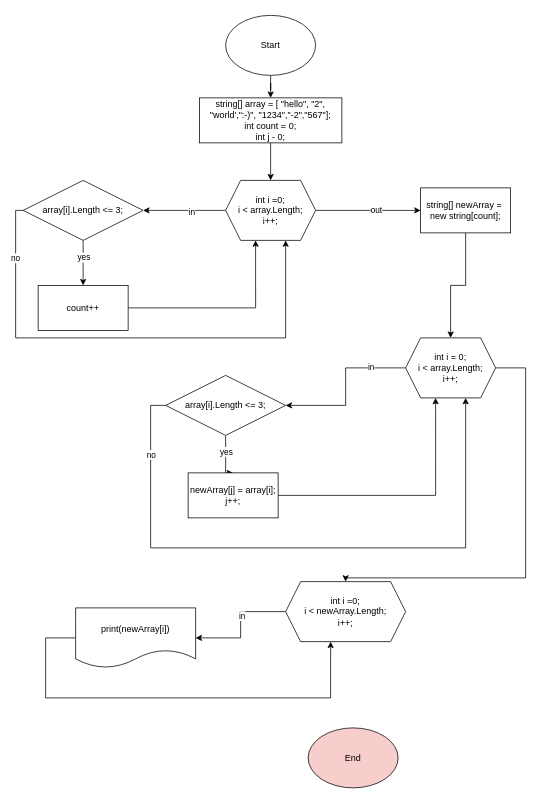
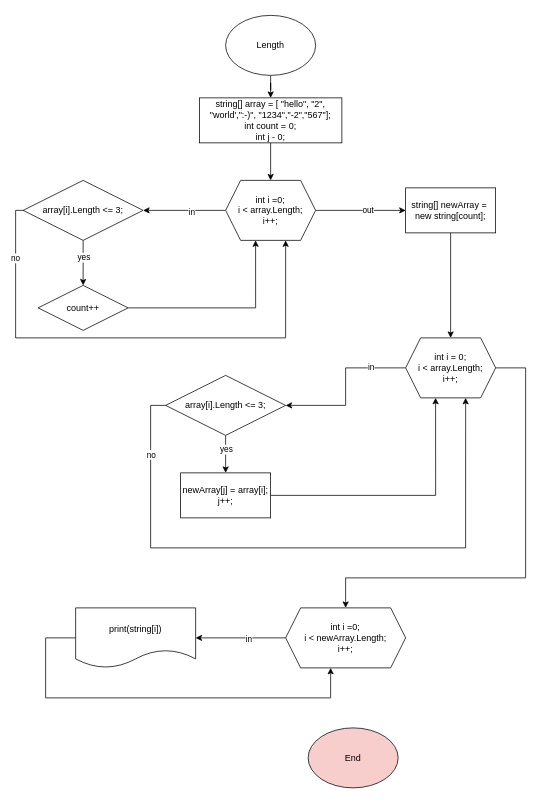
(270, 45) -> (270, 45)
(465, 210) -> (450, 210)
(83, 308) -> (83, 308)
(233, 495) -> (225, 495)
(345, 612) -> (345, 638)
(135, 629) -> (135, 629)
